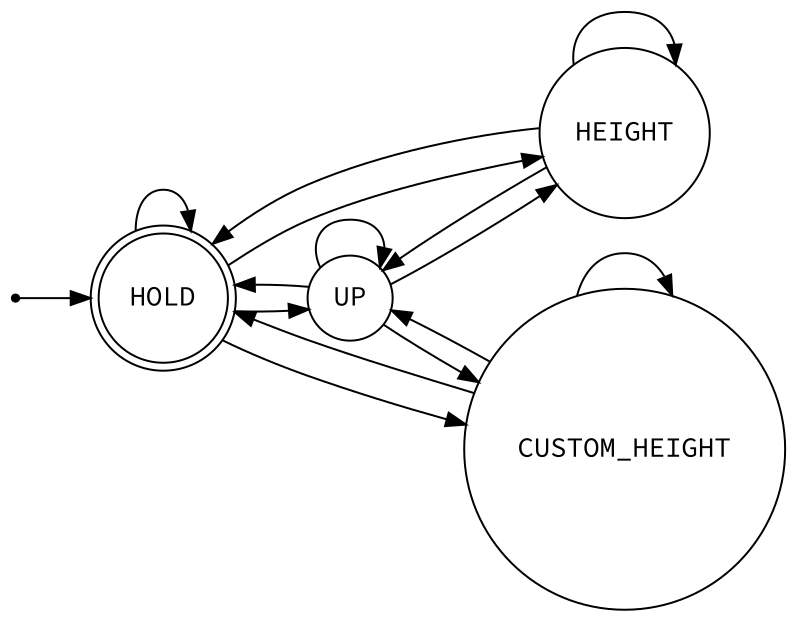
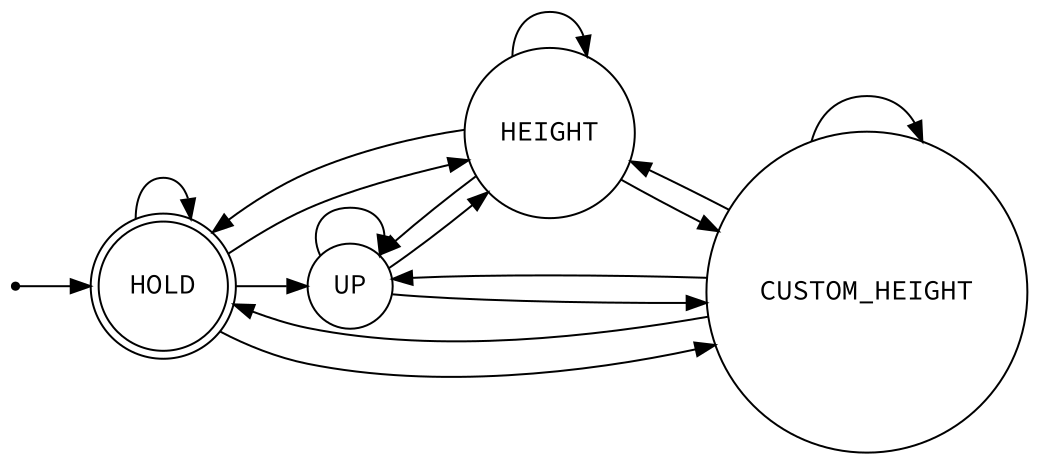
none -> (689, 190)
none -> (661, 201)
(282, 285) -> none
